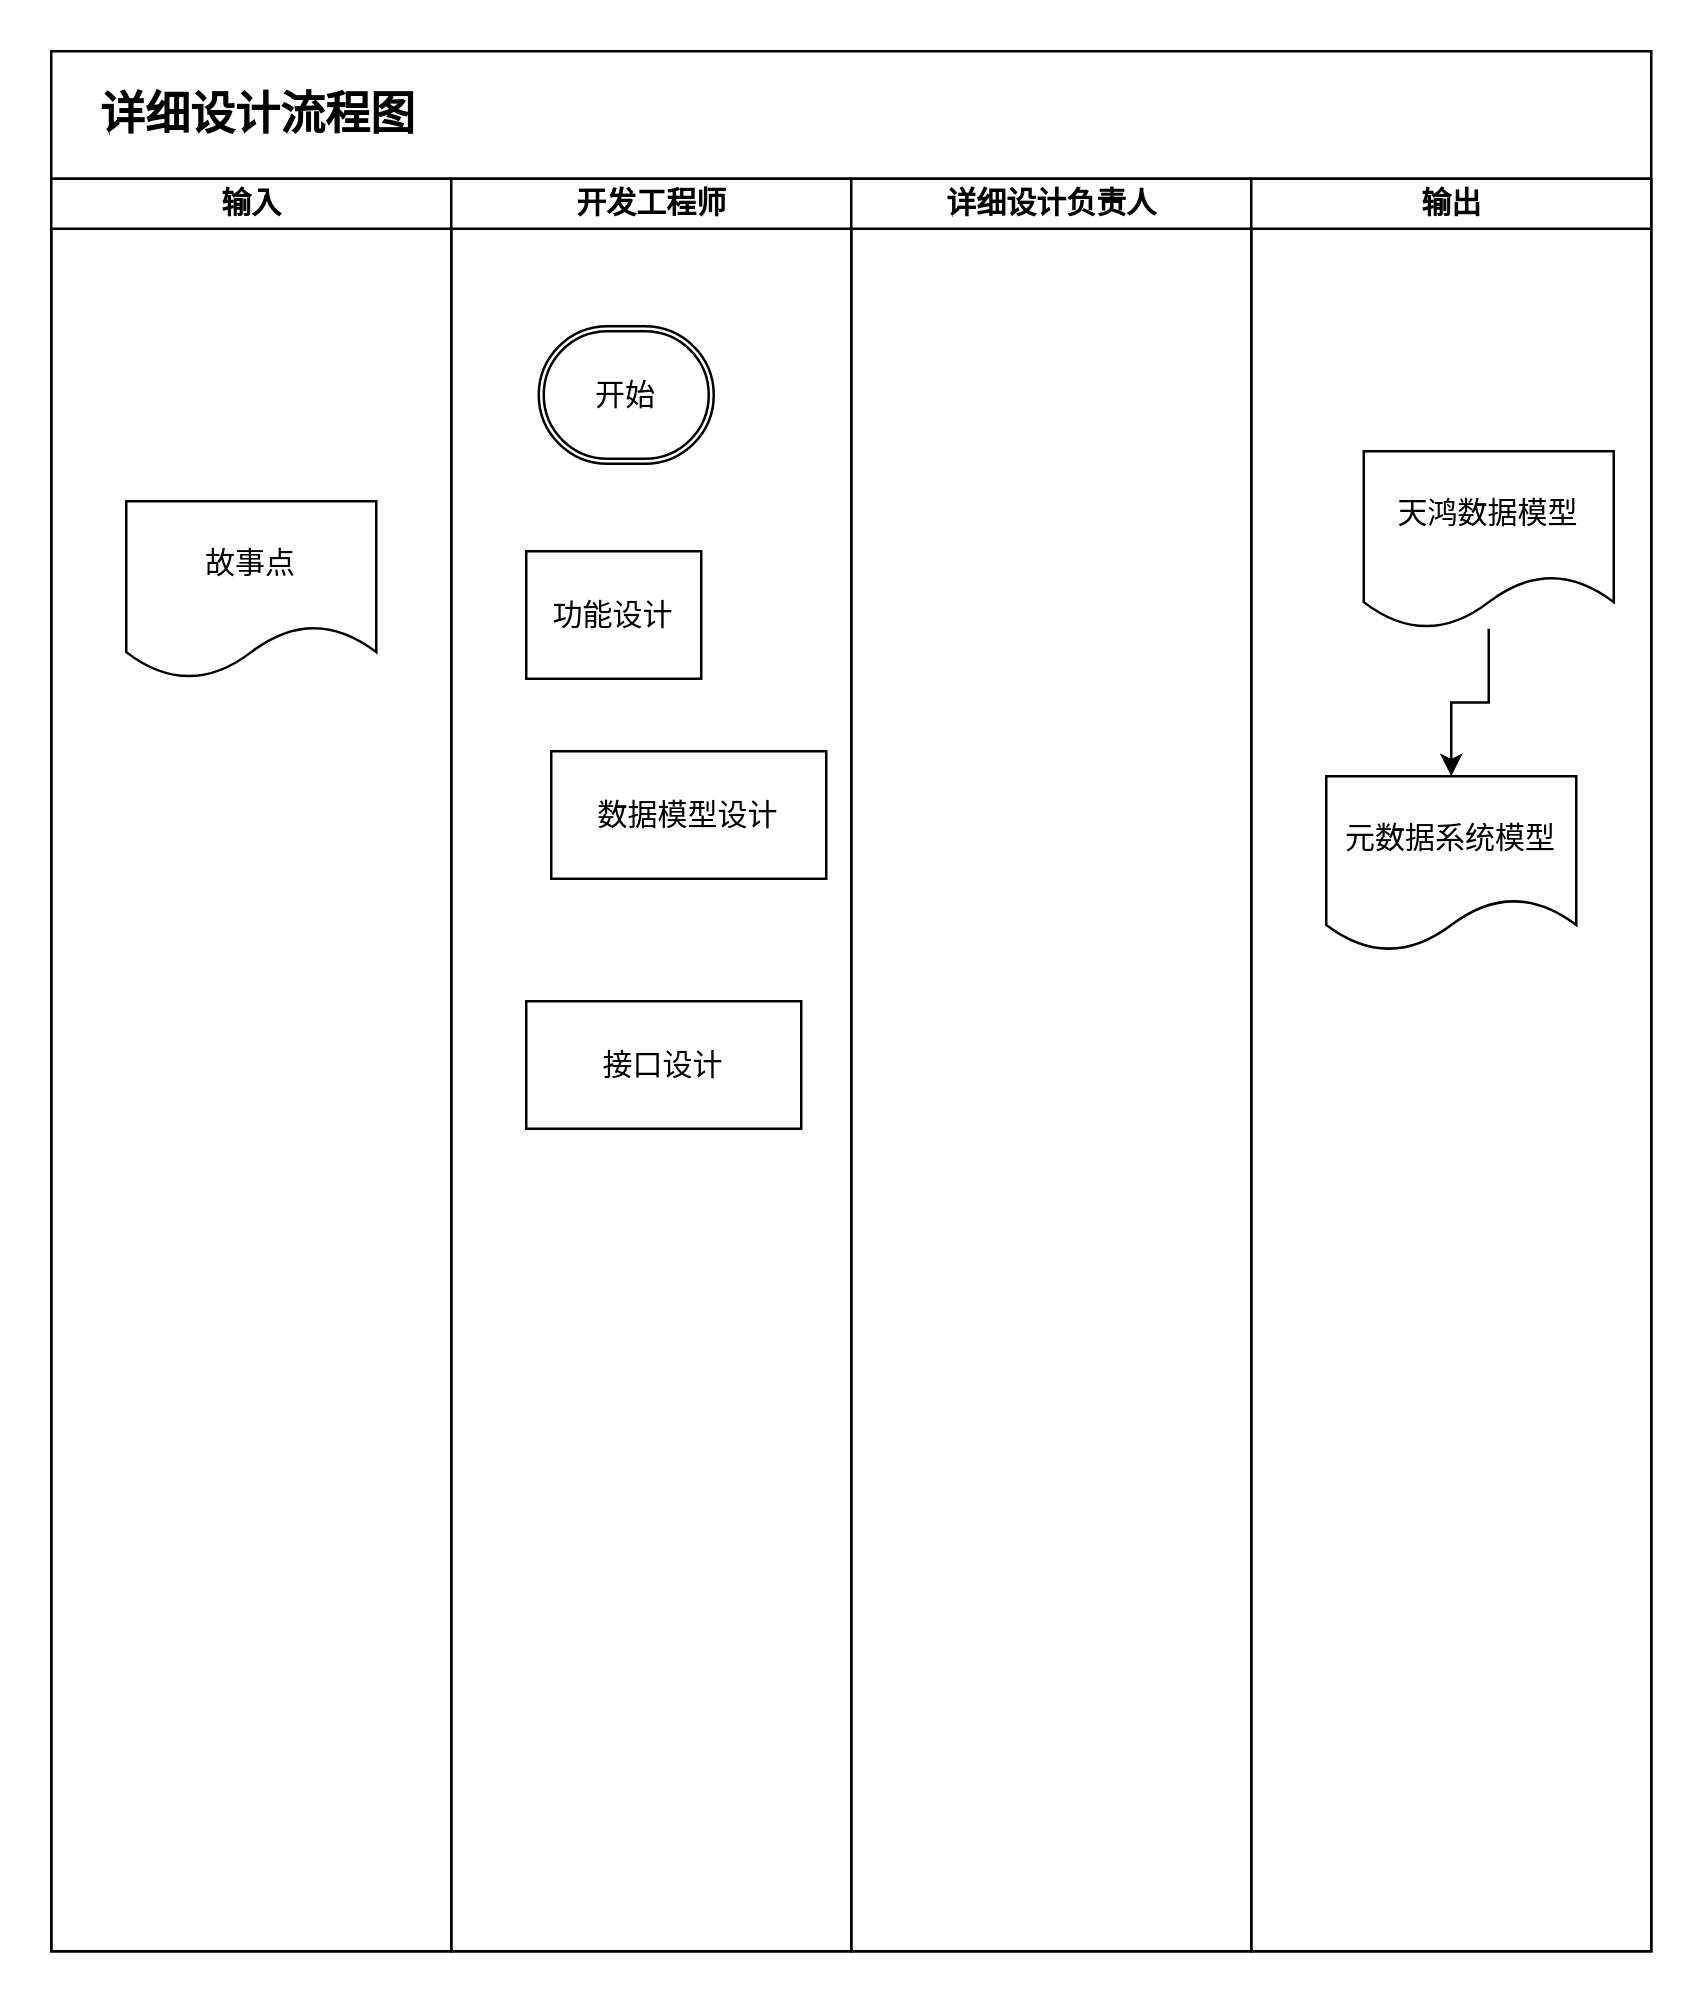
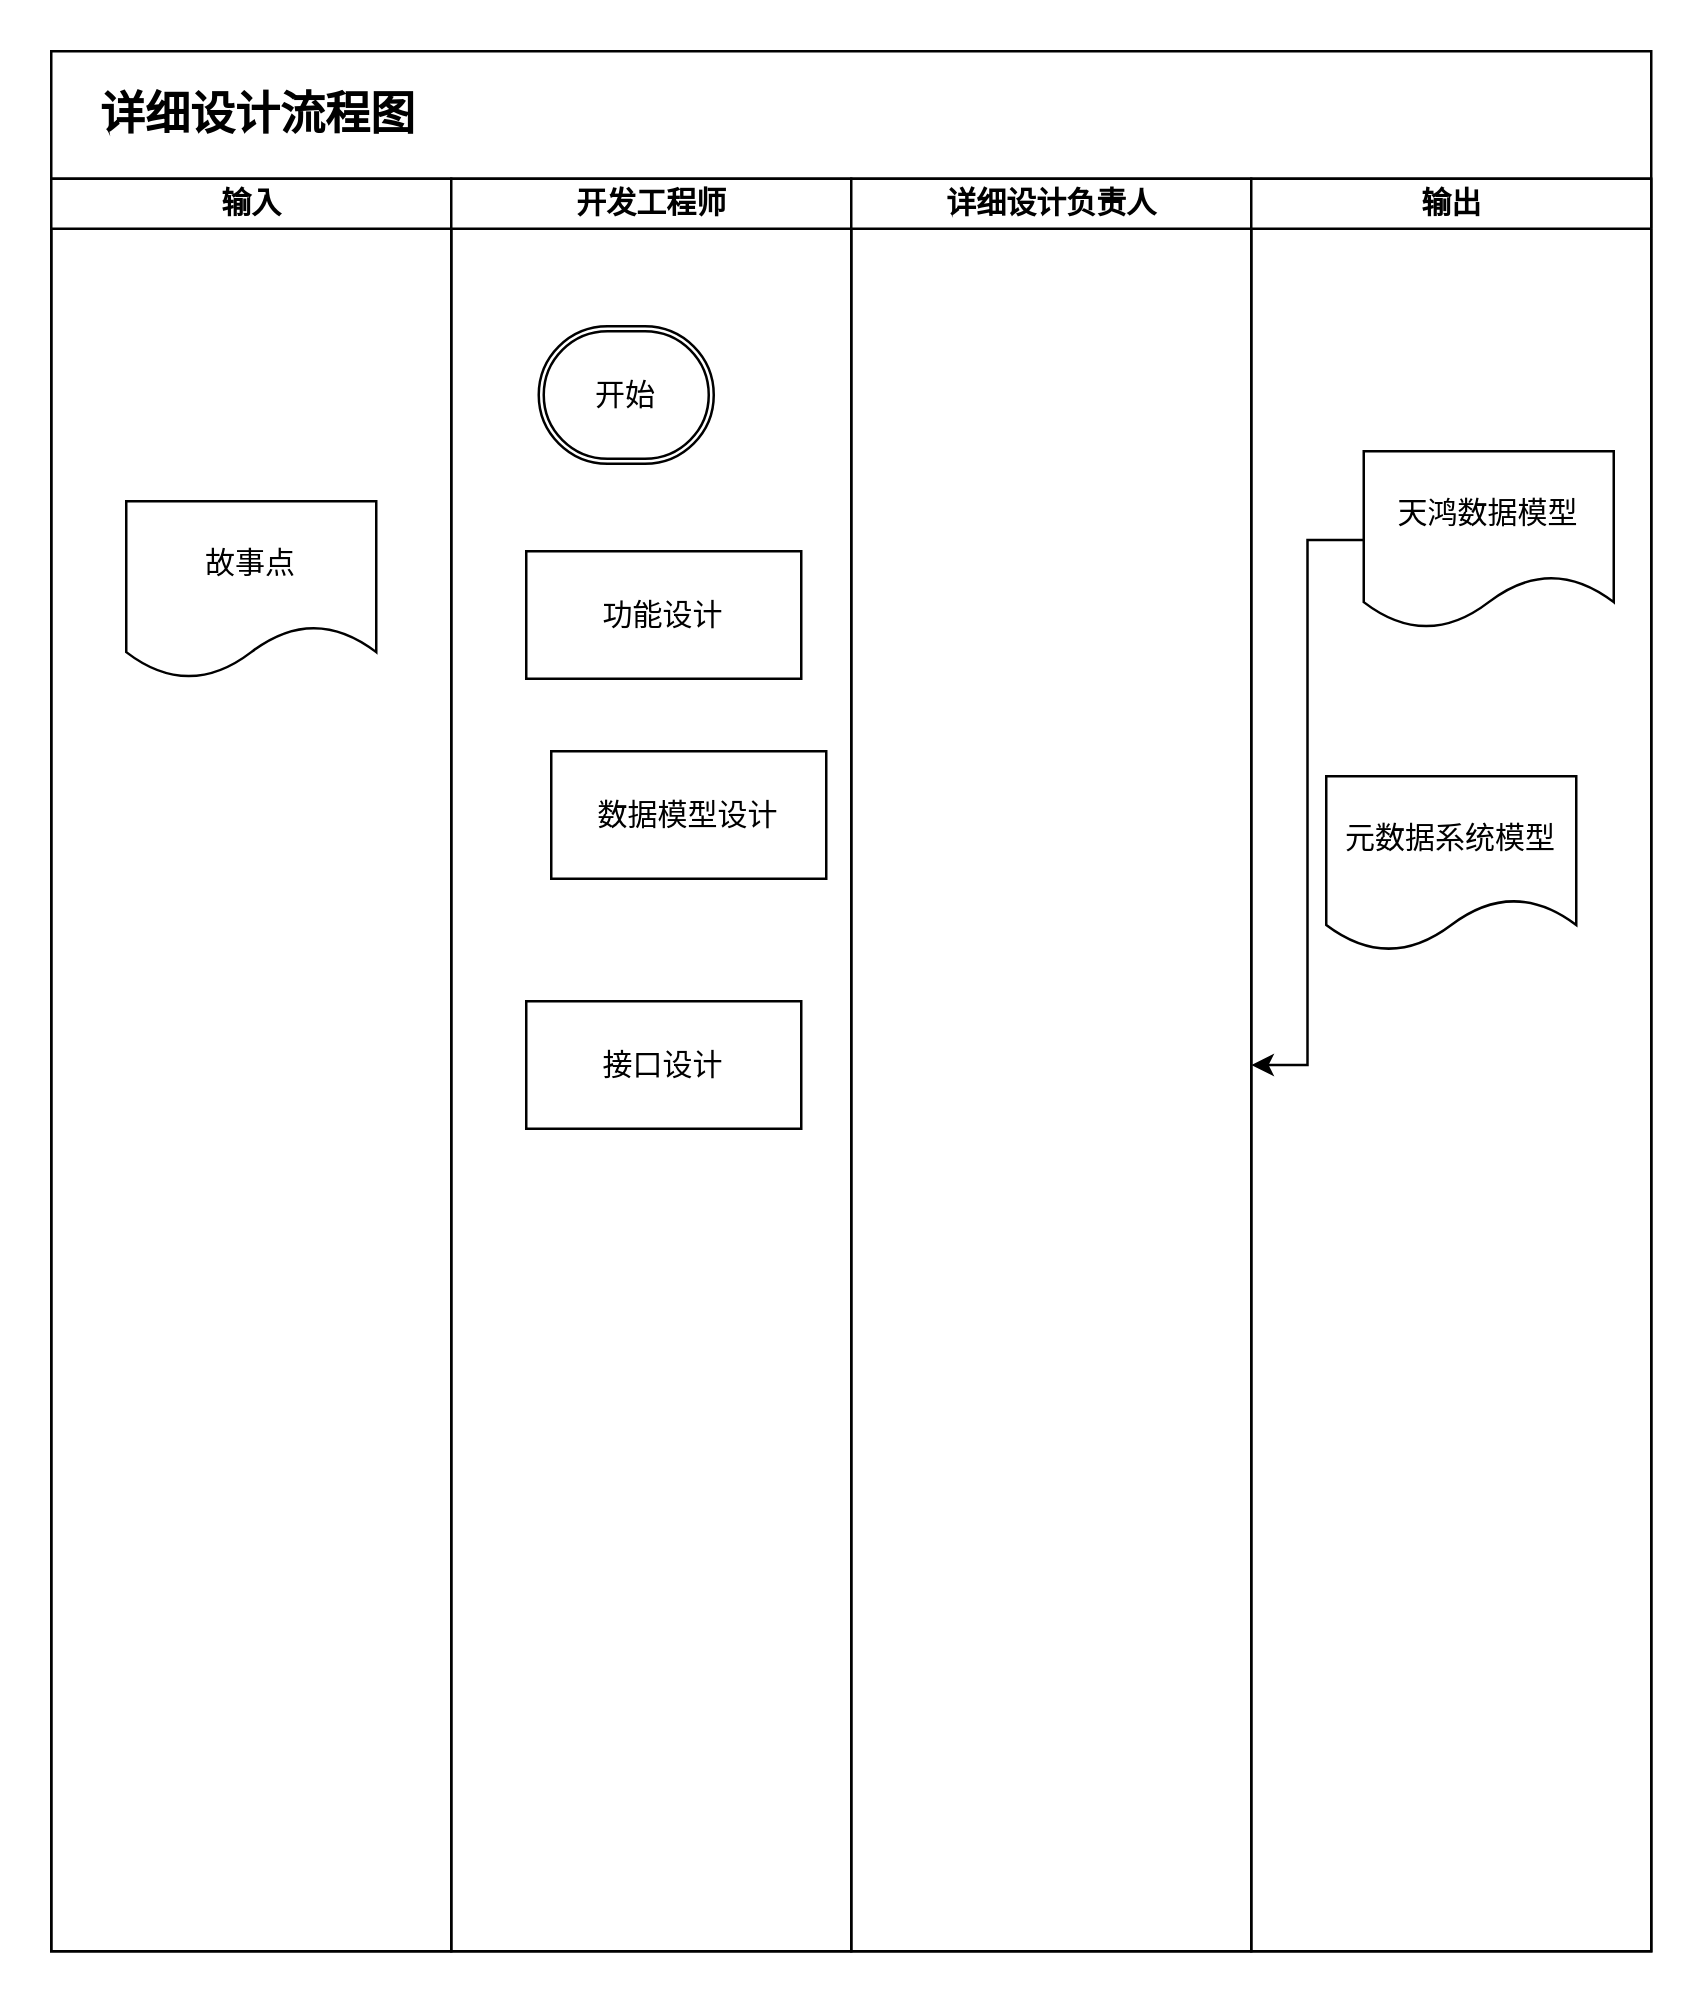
(614, 615) -> (664, 615)
(1479, 703) -> (1308, 795)
